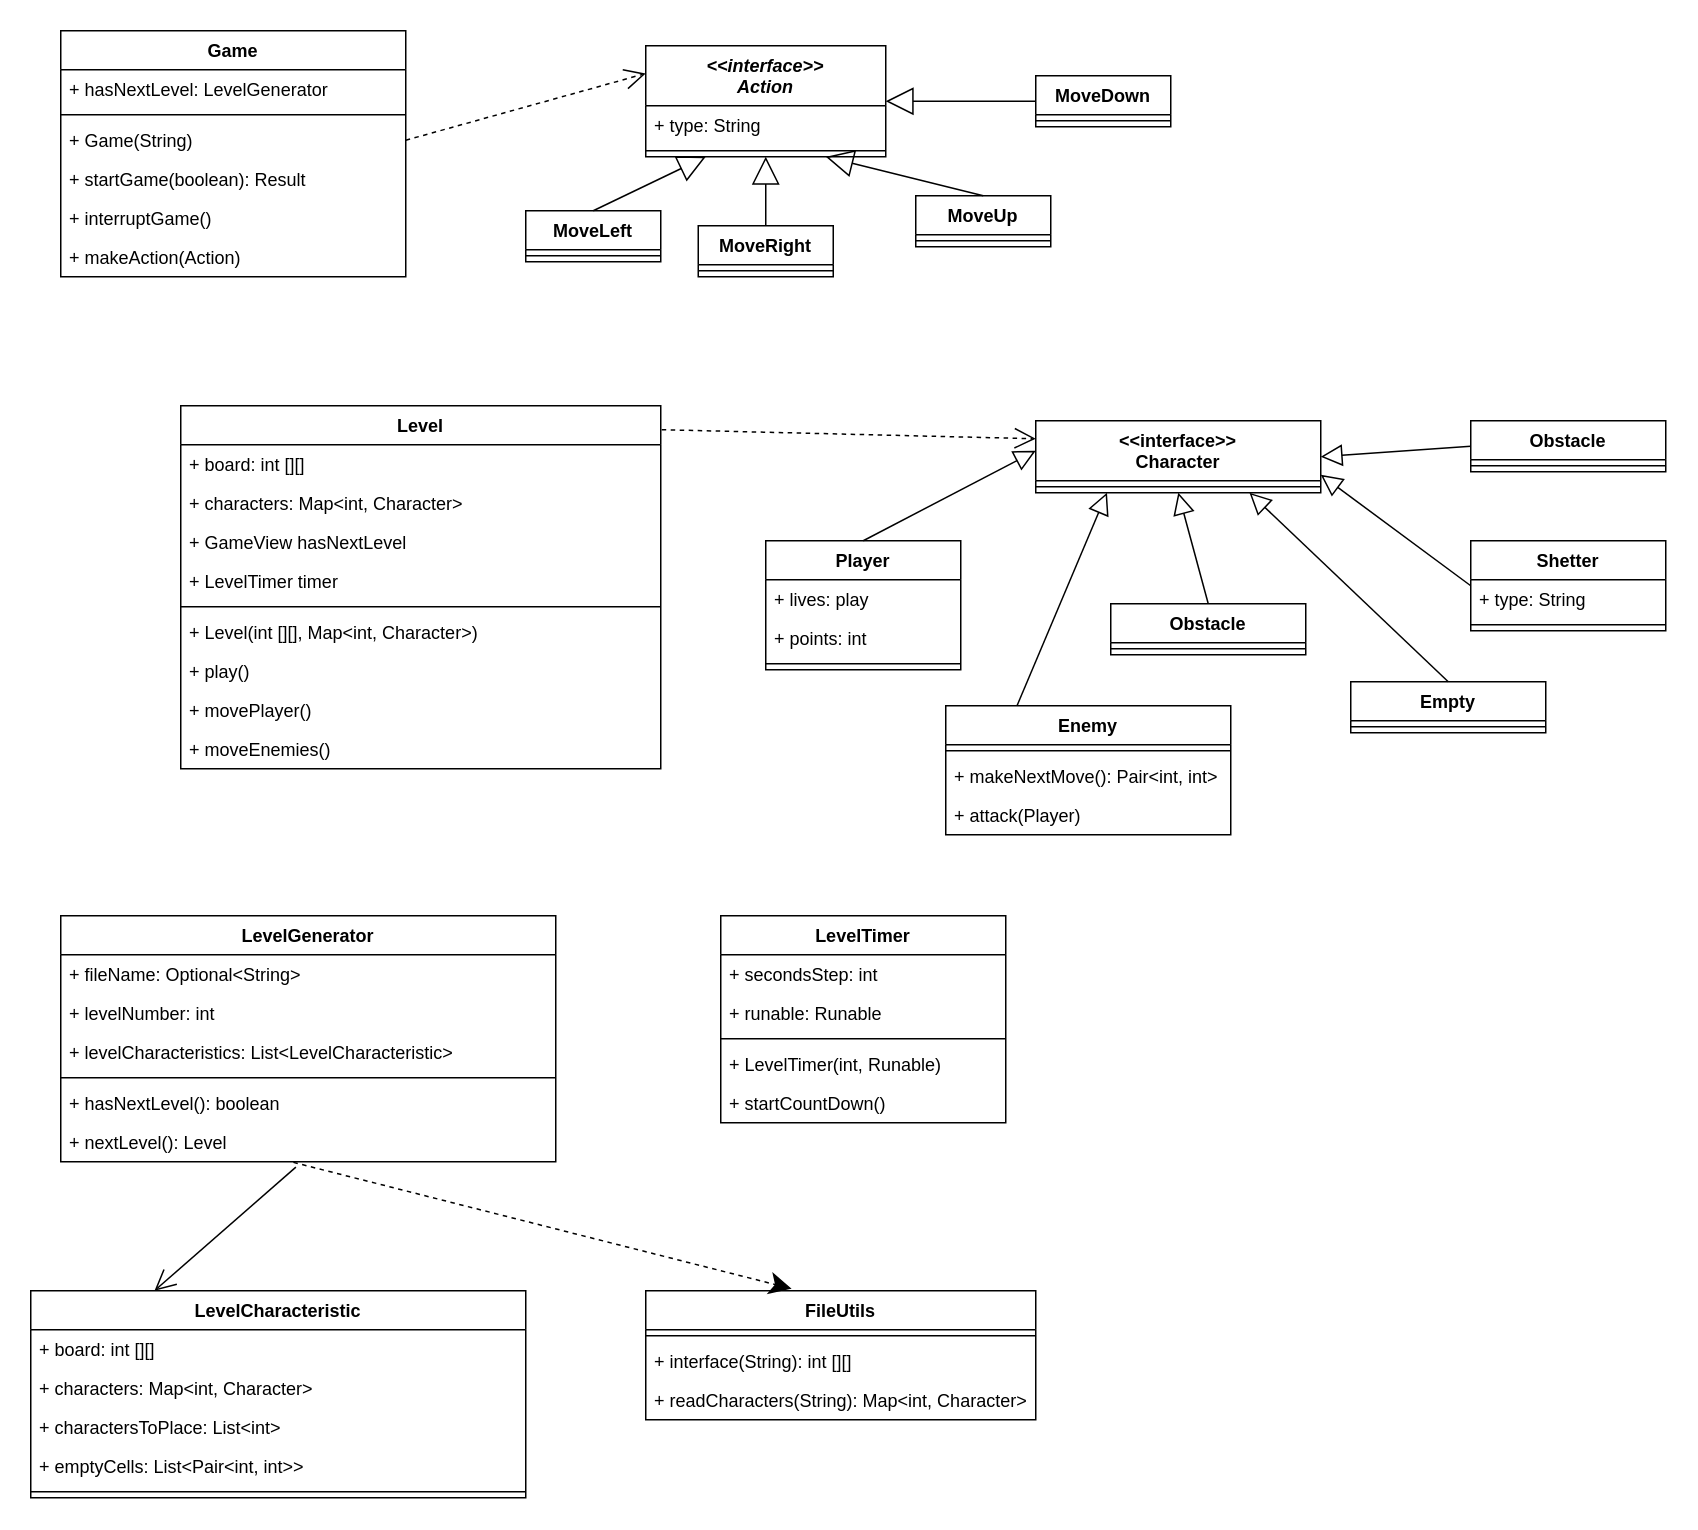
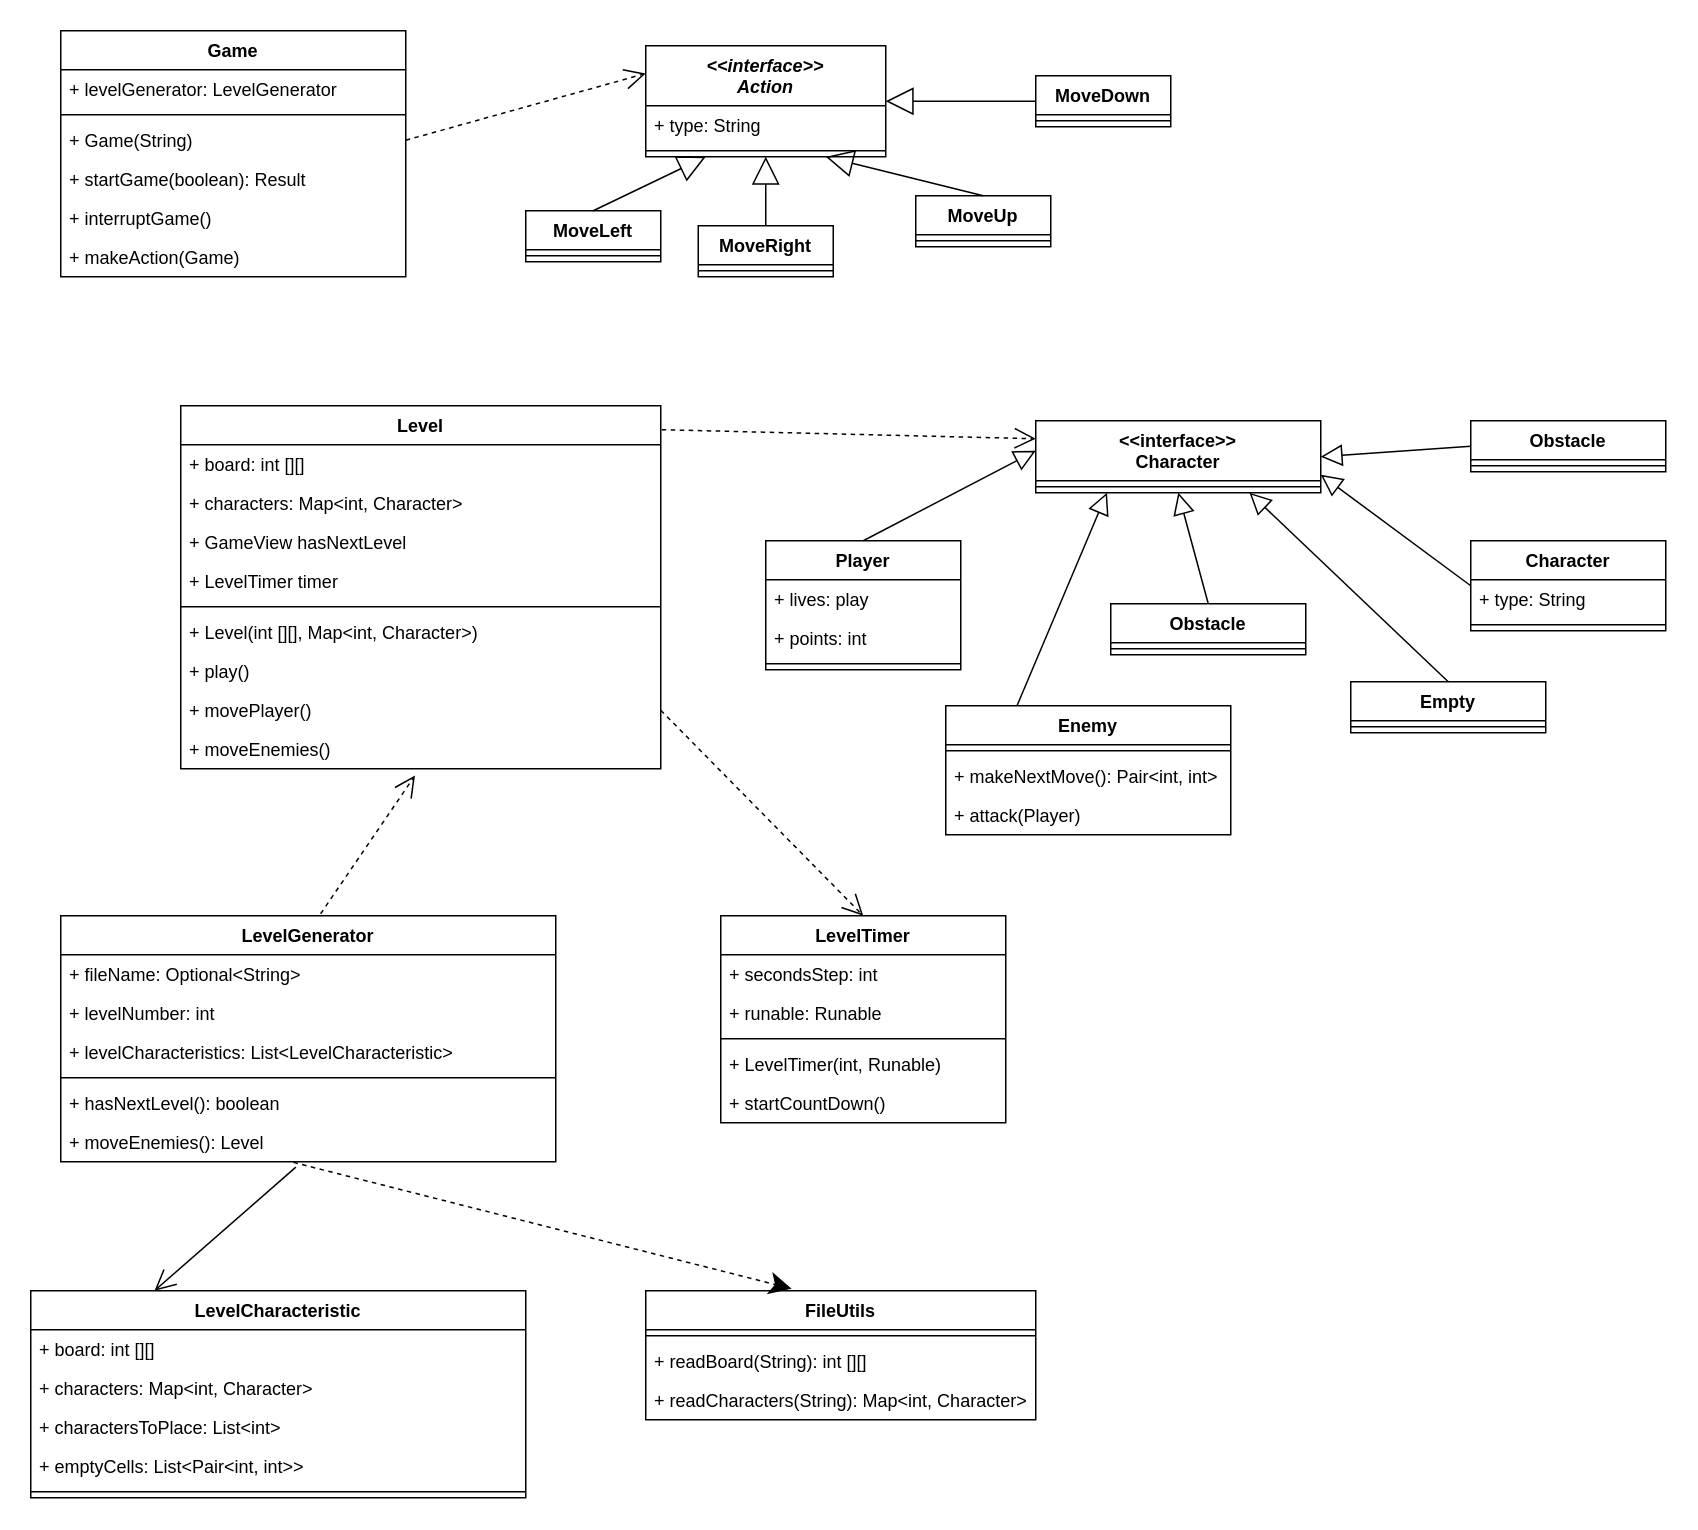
(209, 90) -> (216, 90)
(163, 258) -> (155, 258)
(1568, 561) -> (1568, 561)
none -> (761, 812)
none -> (367, 846)
(158, 1143) -> (168, 1143)
(784, 1362) -> (786, 1362)
